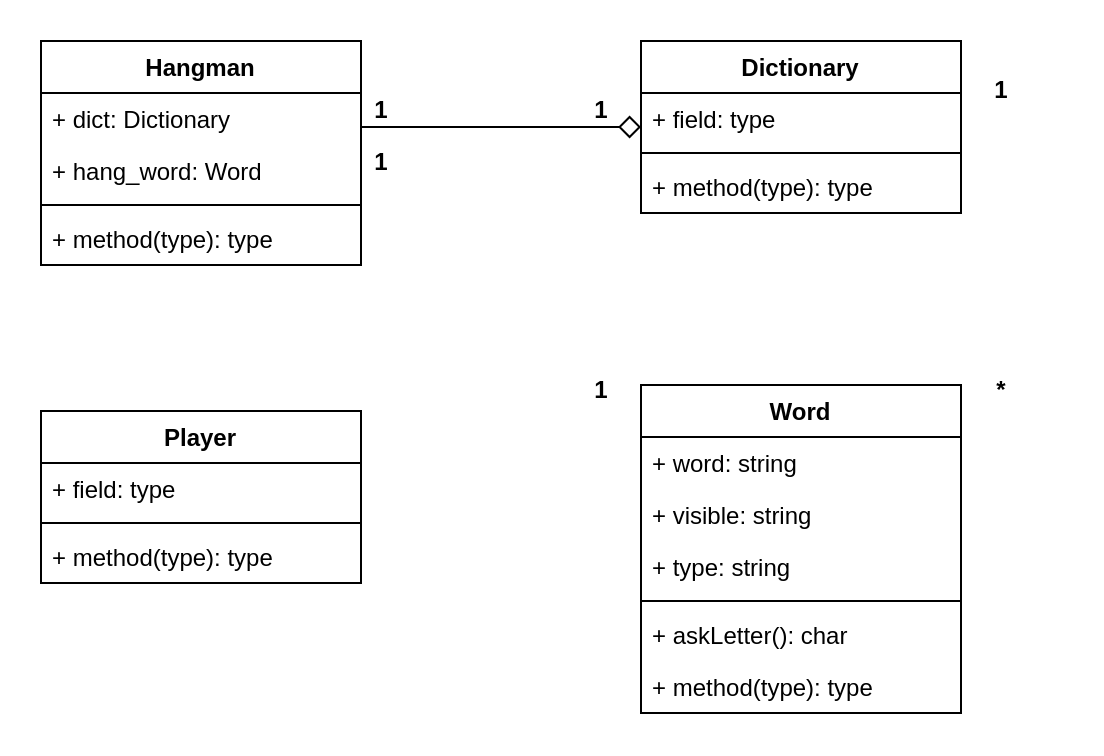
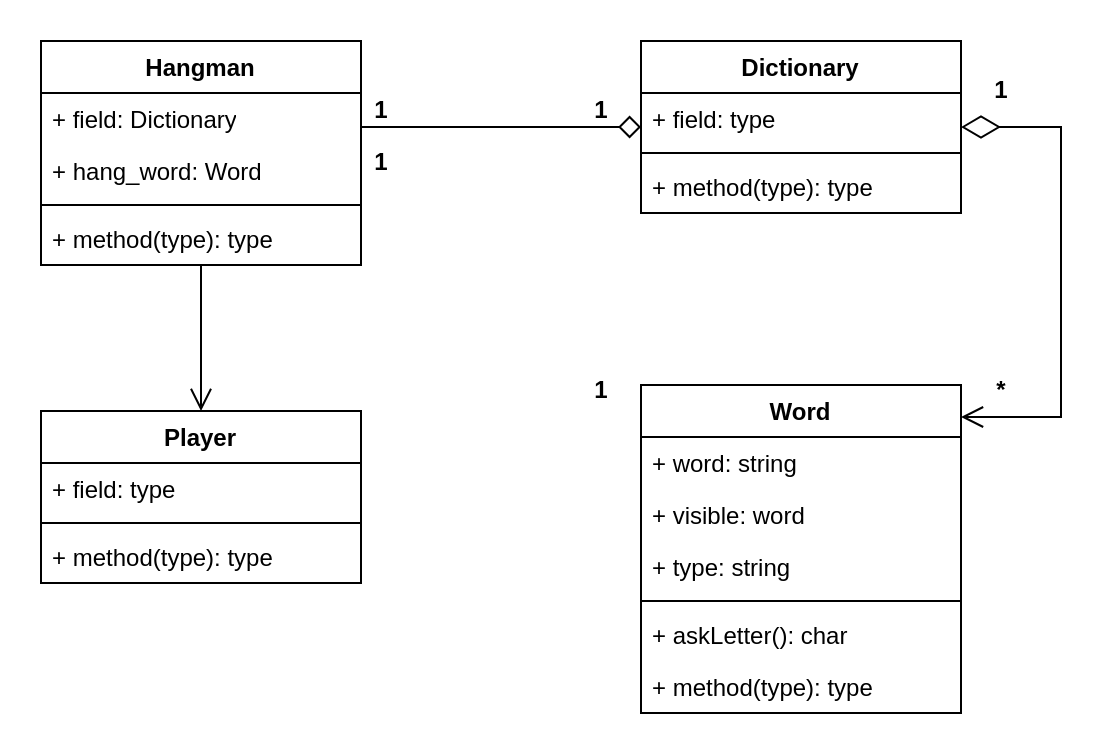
(155, 121) -> (159, 121)
none -> (1061, 288)
none -> (201, 337)
(745, 517) -> (735, 517)
